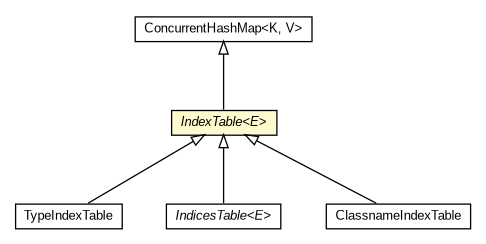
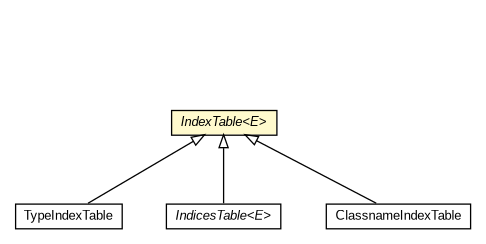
(224, 29) -> none
